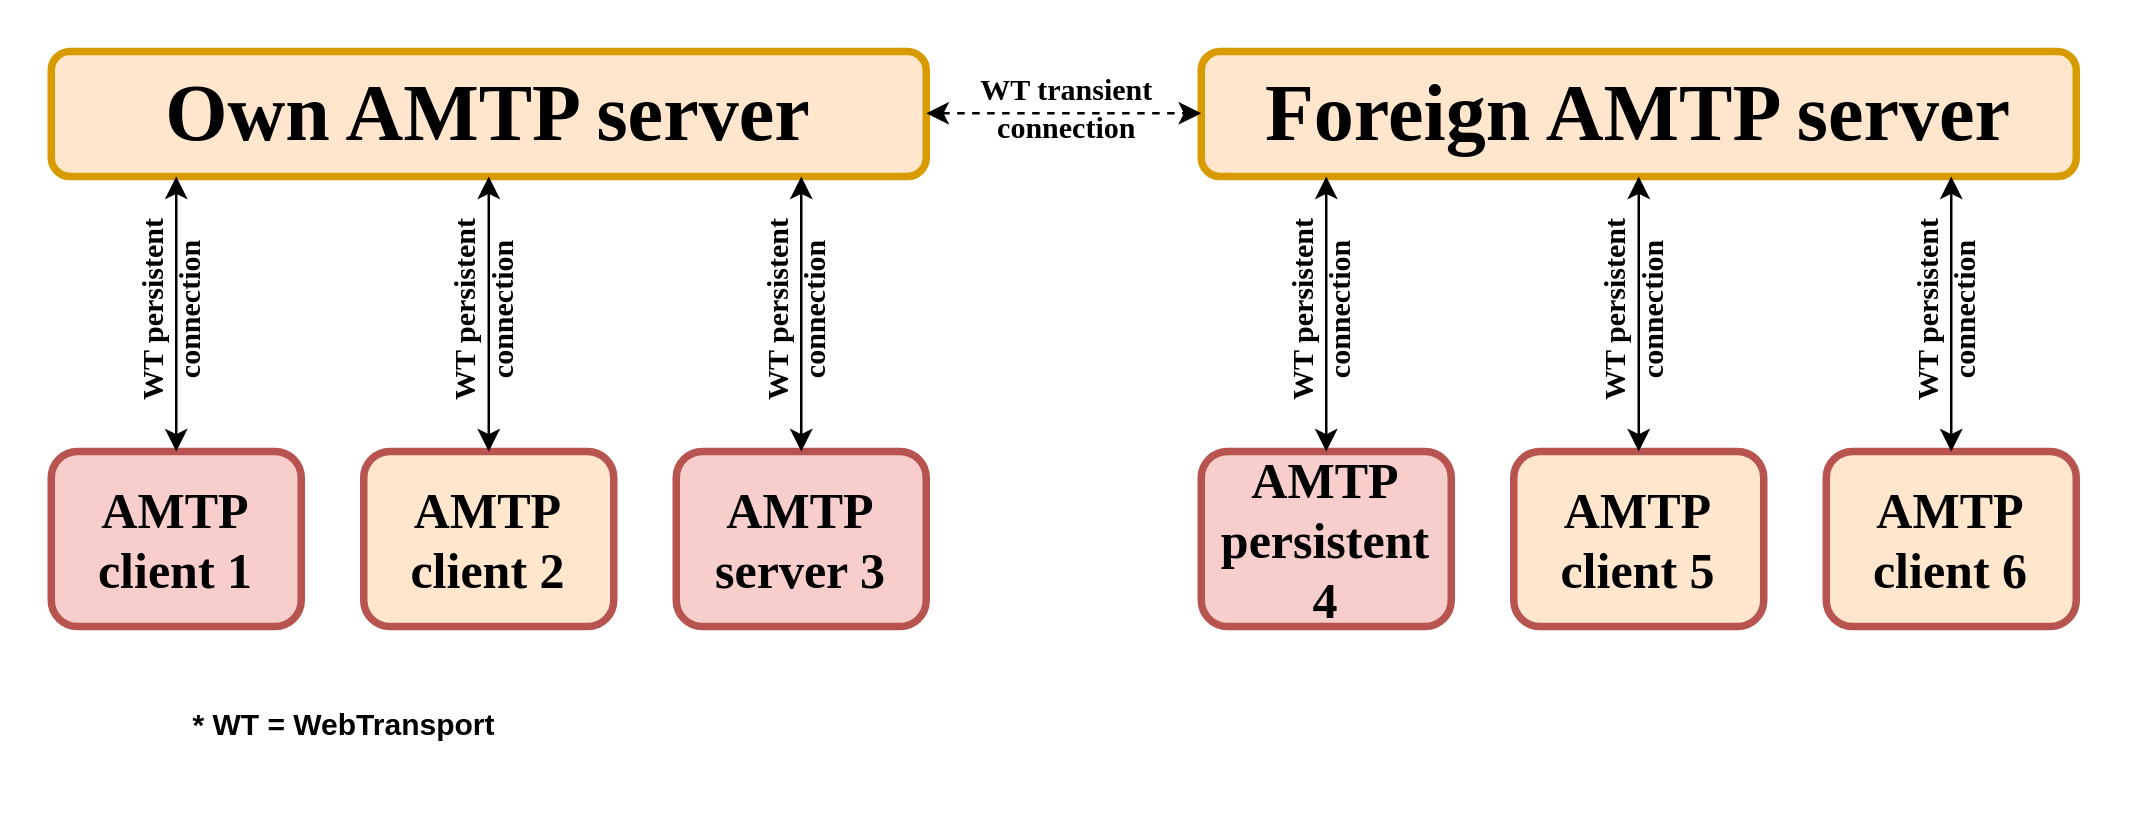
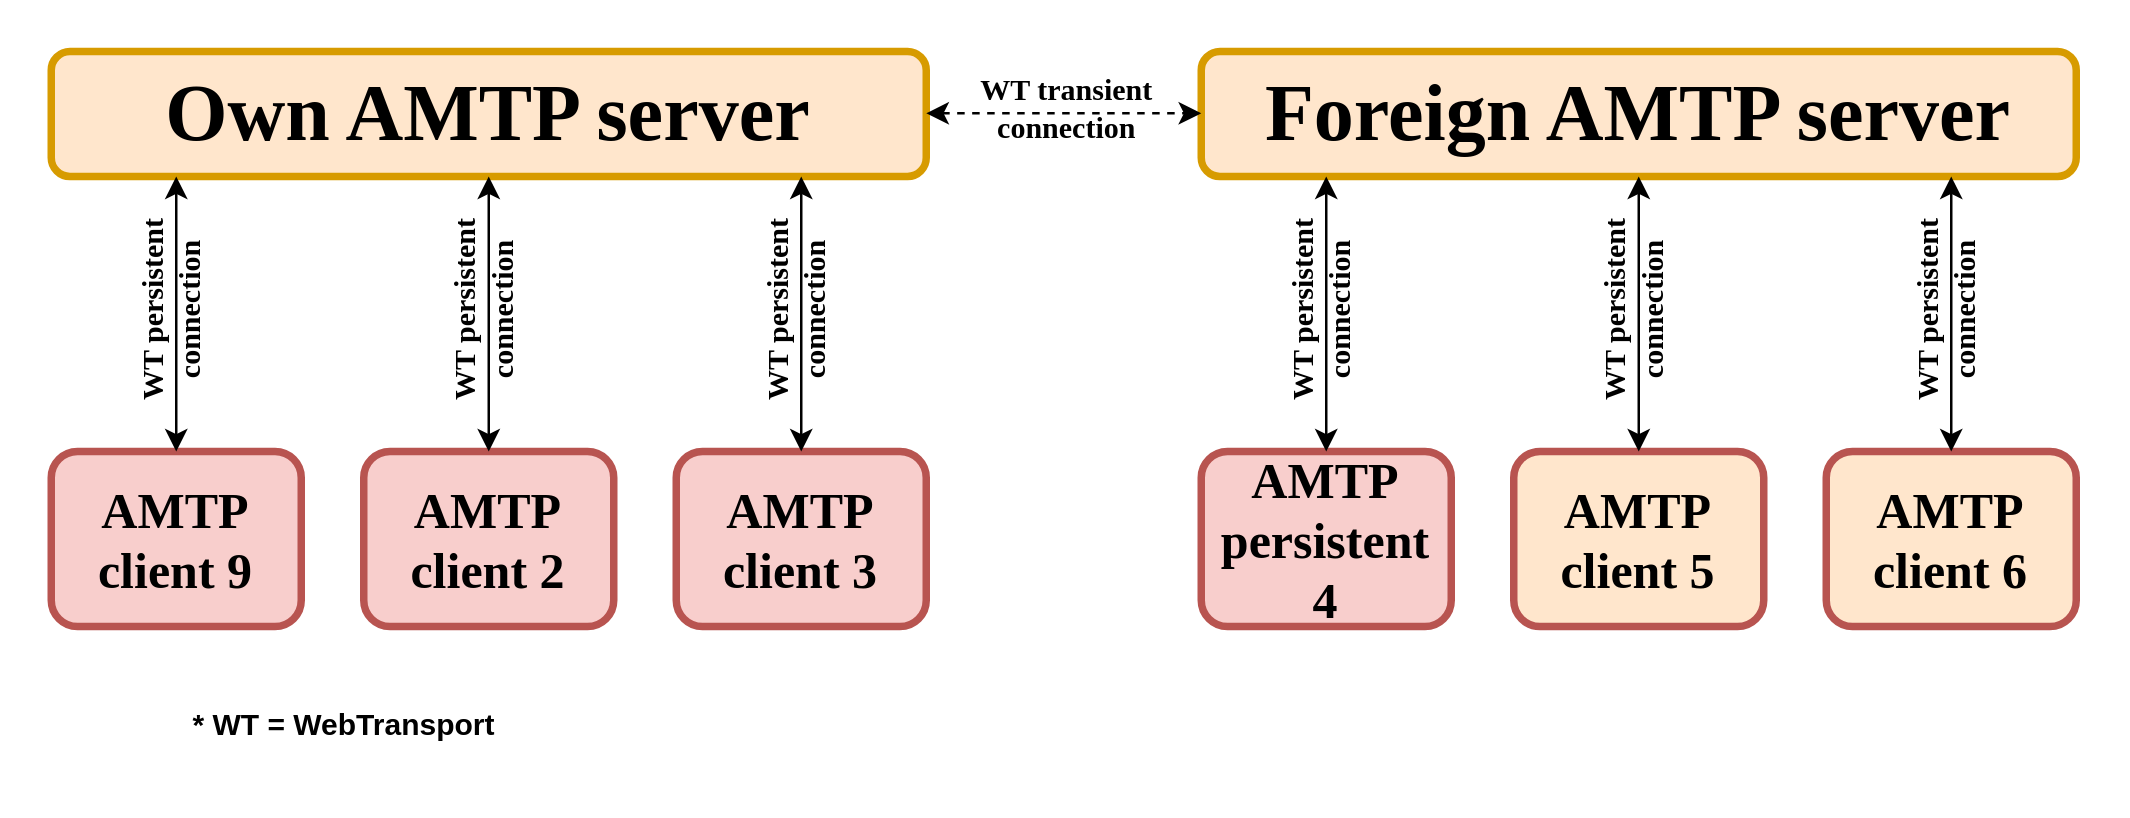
(176, 539) -> (176, 539)
(489, 539) -> (489, 539)
(801, 539) -> (801, 539)
